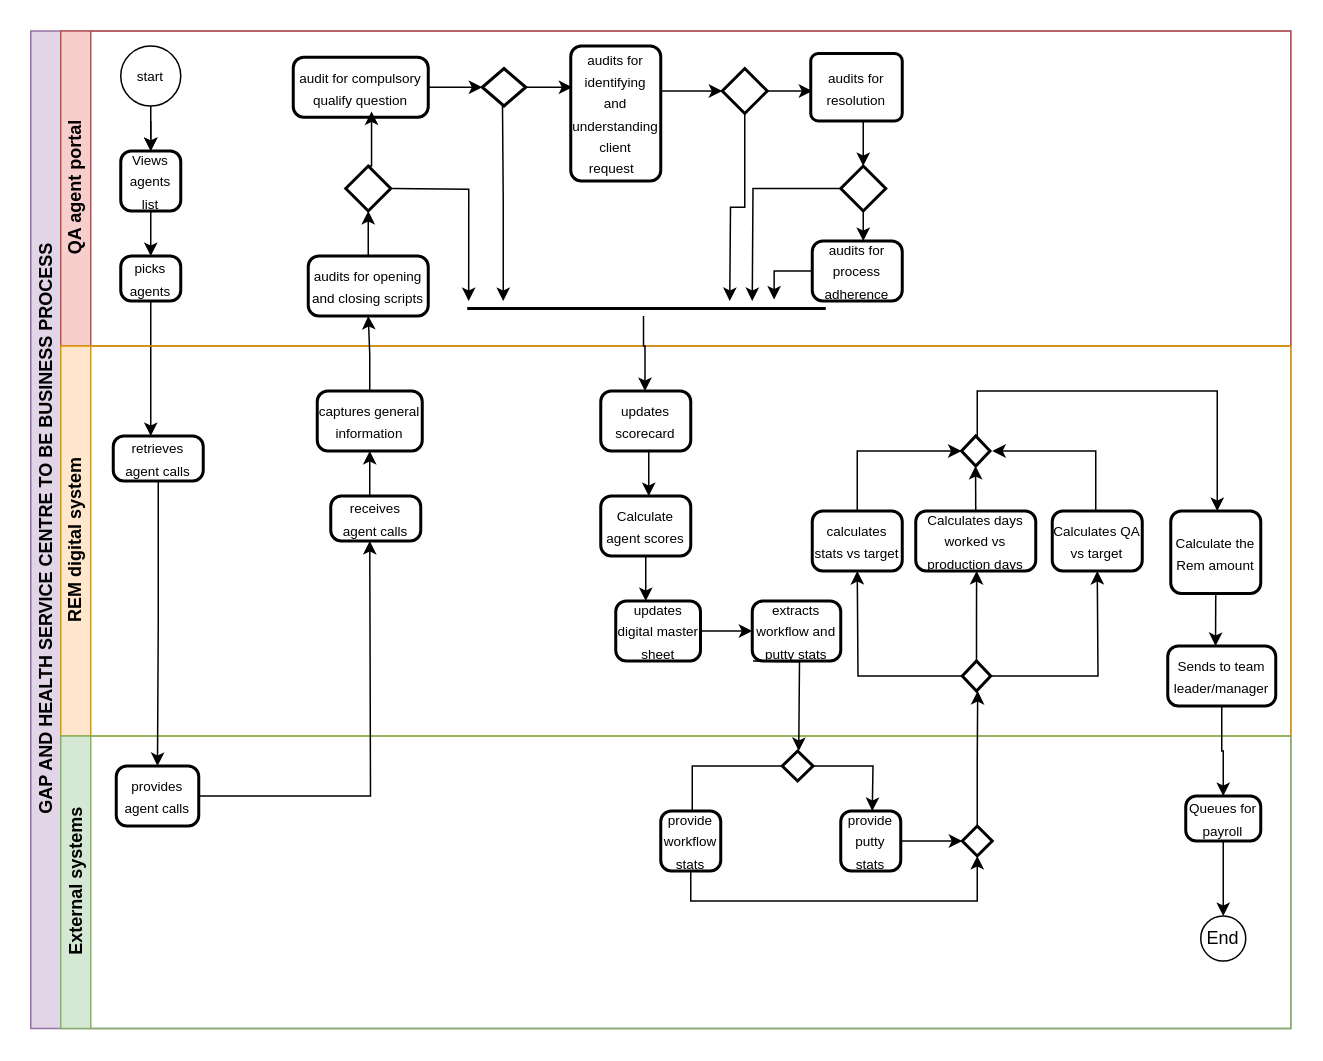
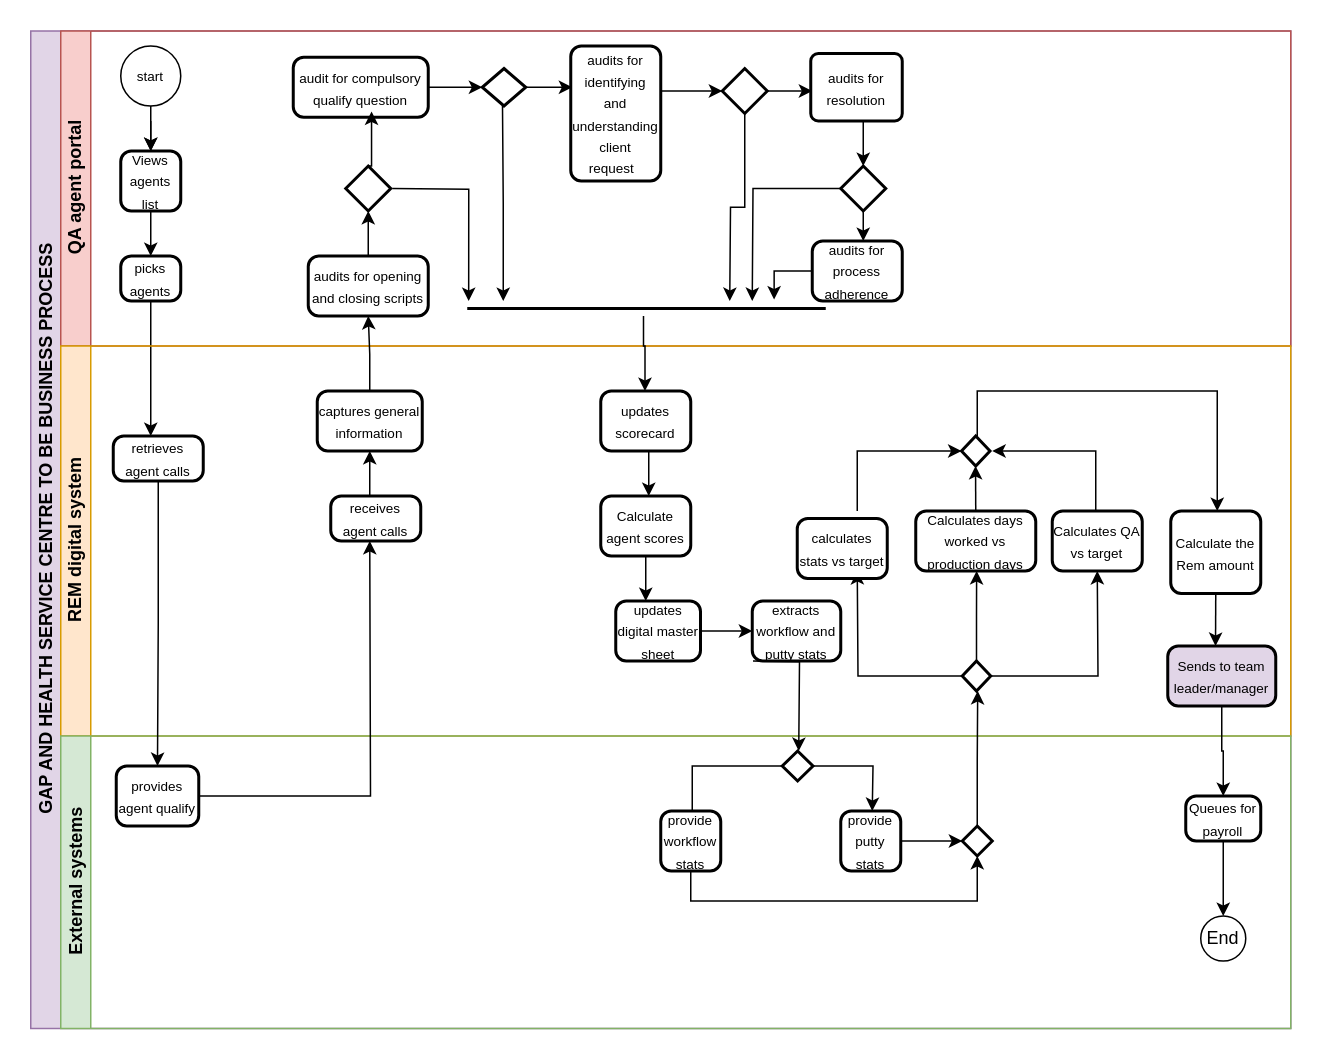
(857, 541) -> (842, 548)
(1222, 676) -> (1222, 676)
(158, 796) -> (158, 796)
